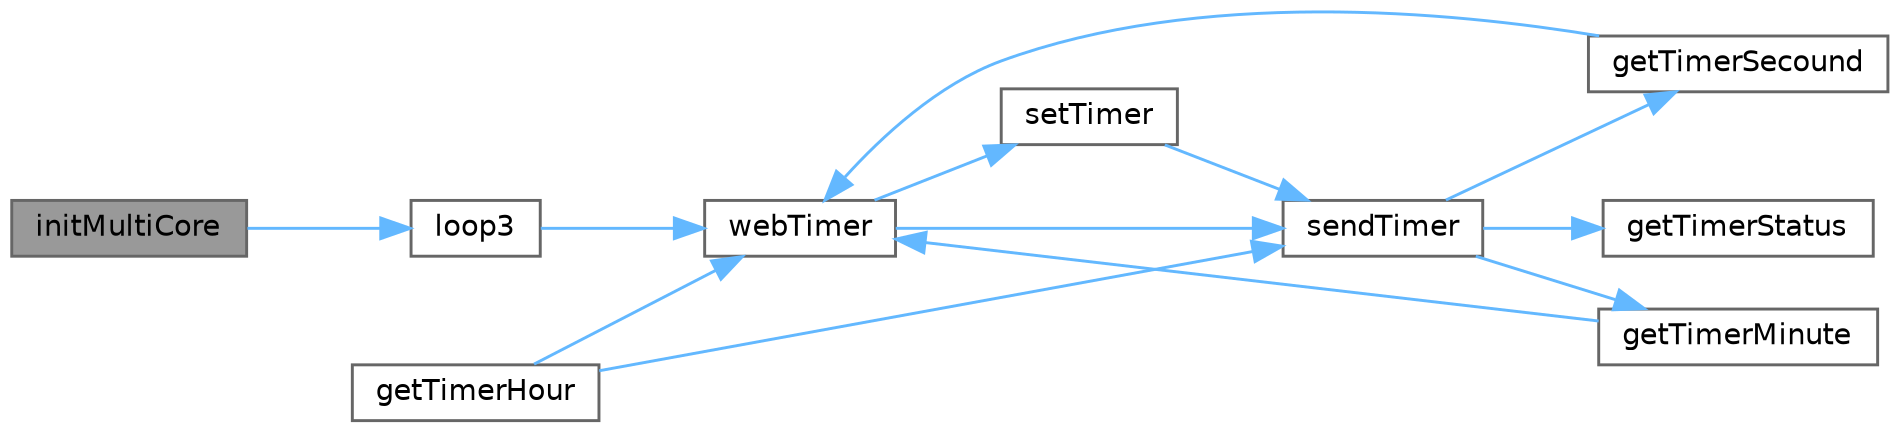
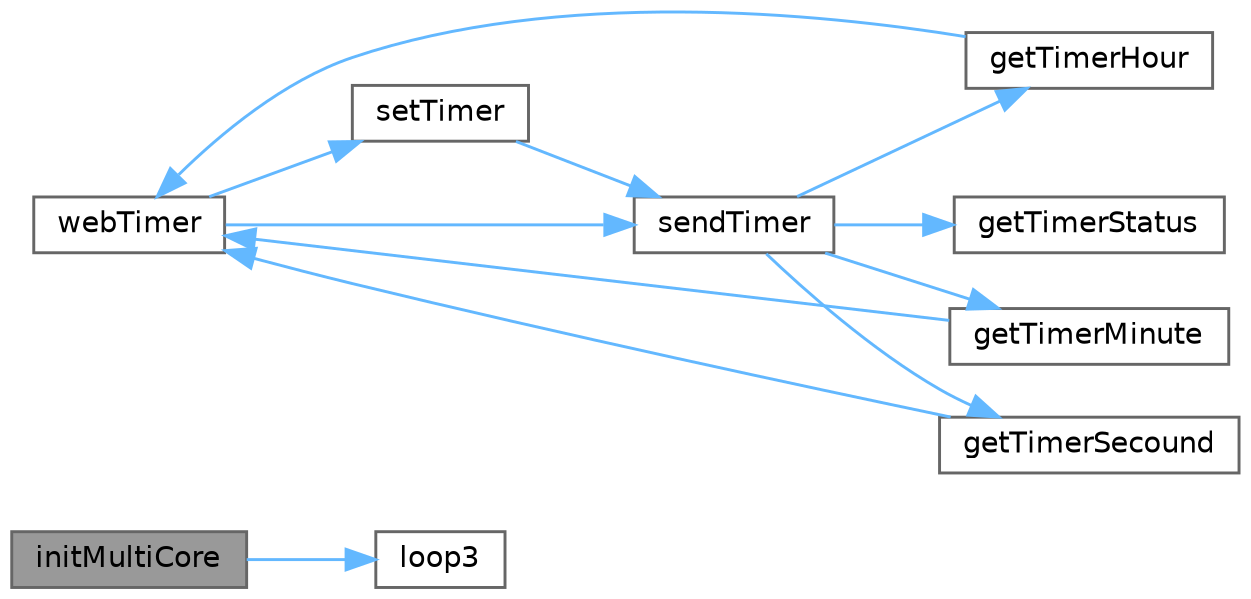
(607, 228) -> none
(926, 311) -> (898, 149)
